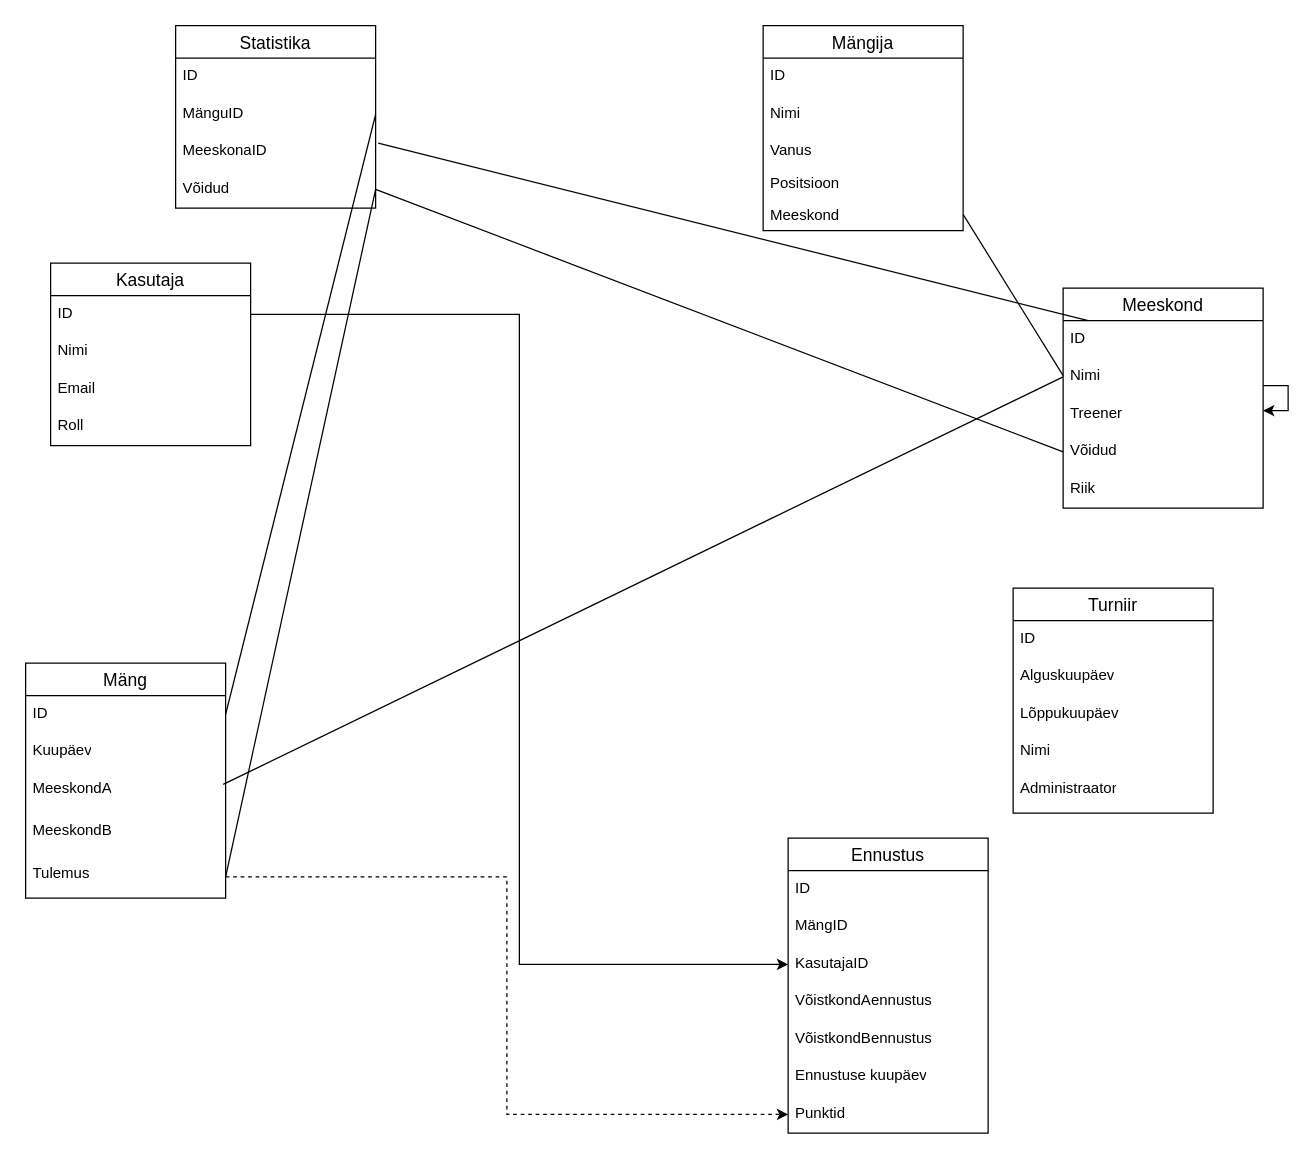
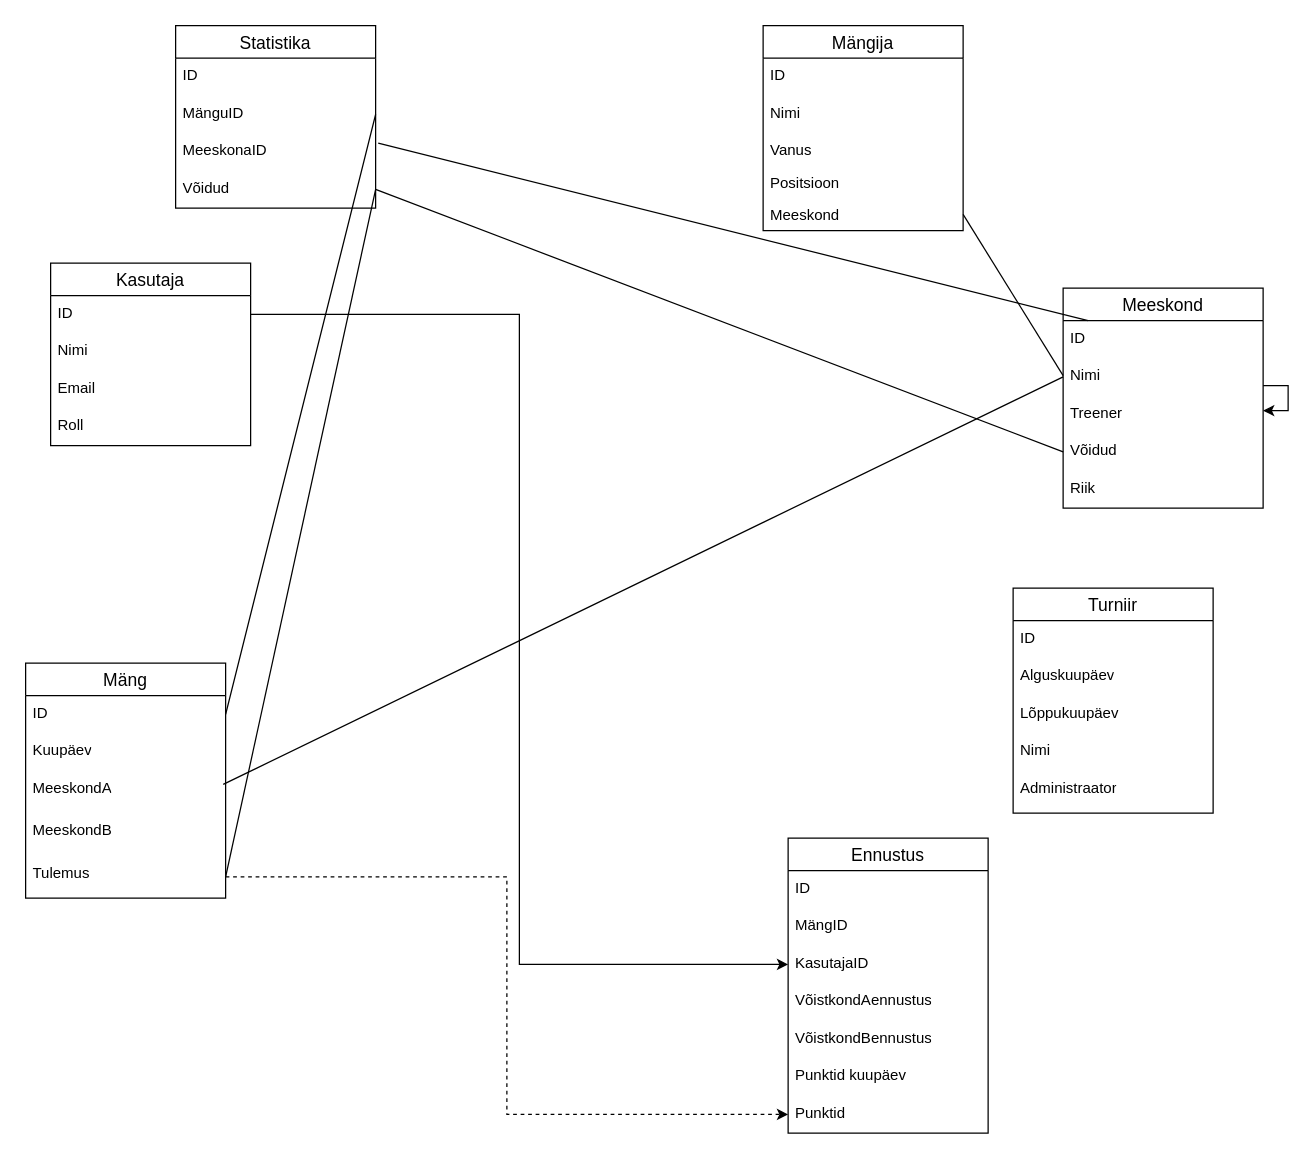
(865, 1076) -> (855, 1076)
